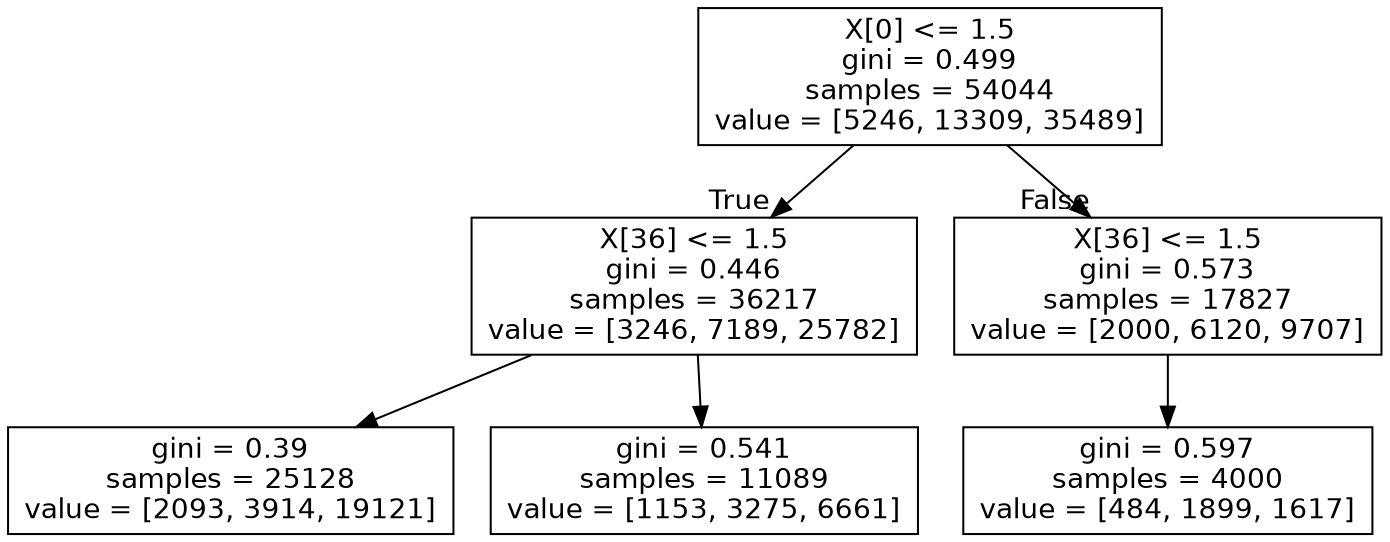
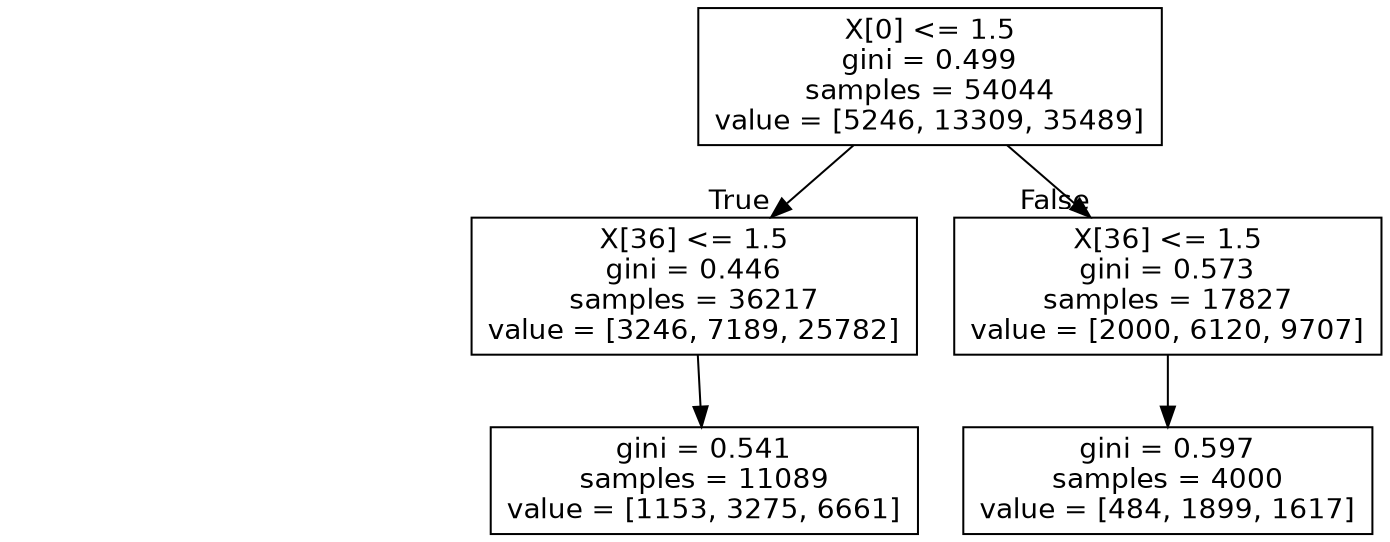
(231, 481) -> none
